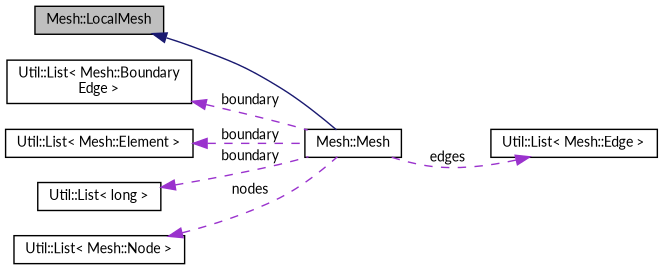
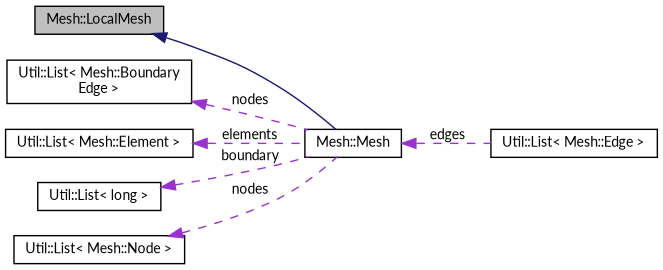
(249, 101) -> (249, 101)
(249, 136) -> (249, 136)
(453, 168) -> (454, 143)
